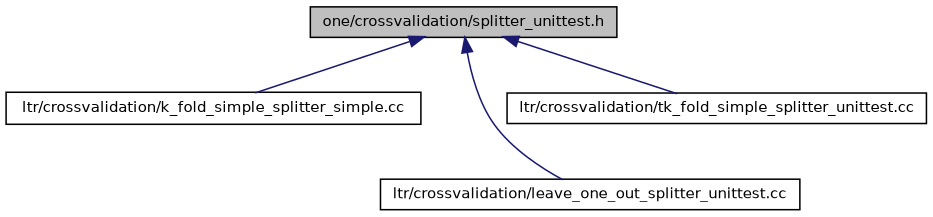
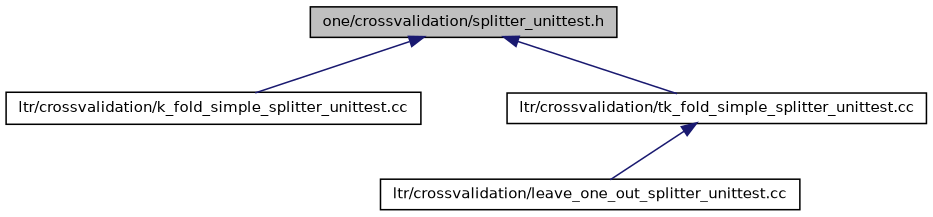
(214, 108) -> (214, 108)
(498, 129) -> (647, 155)
